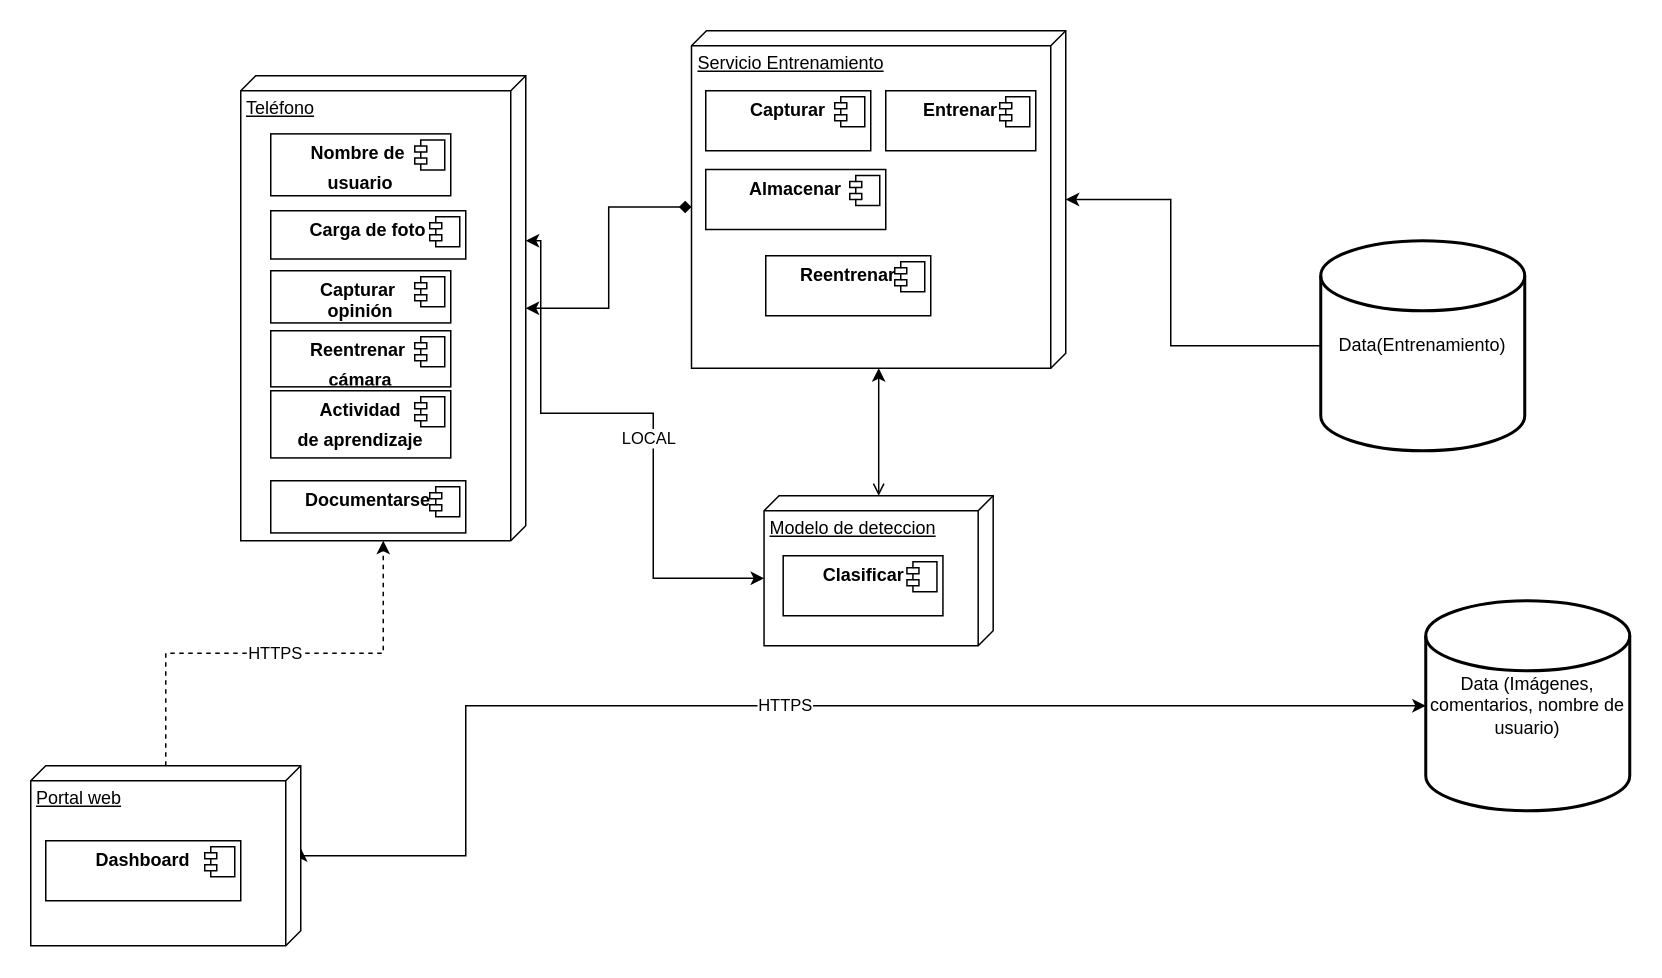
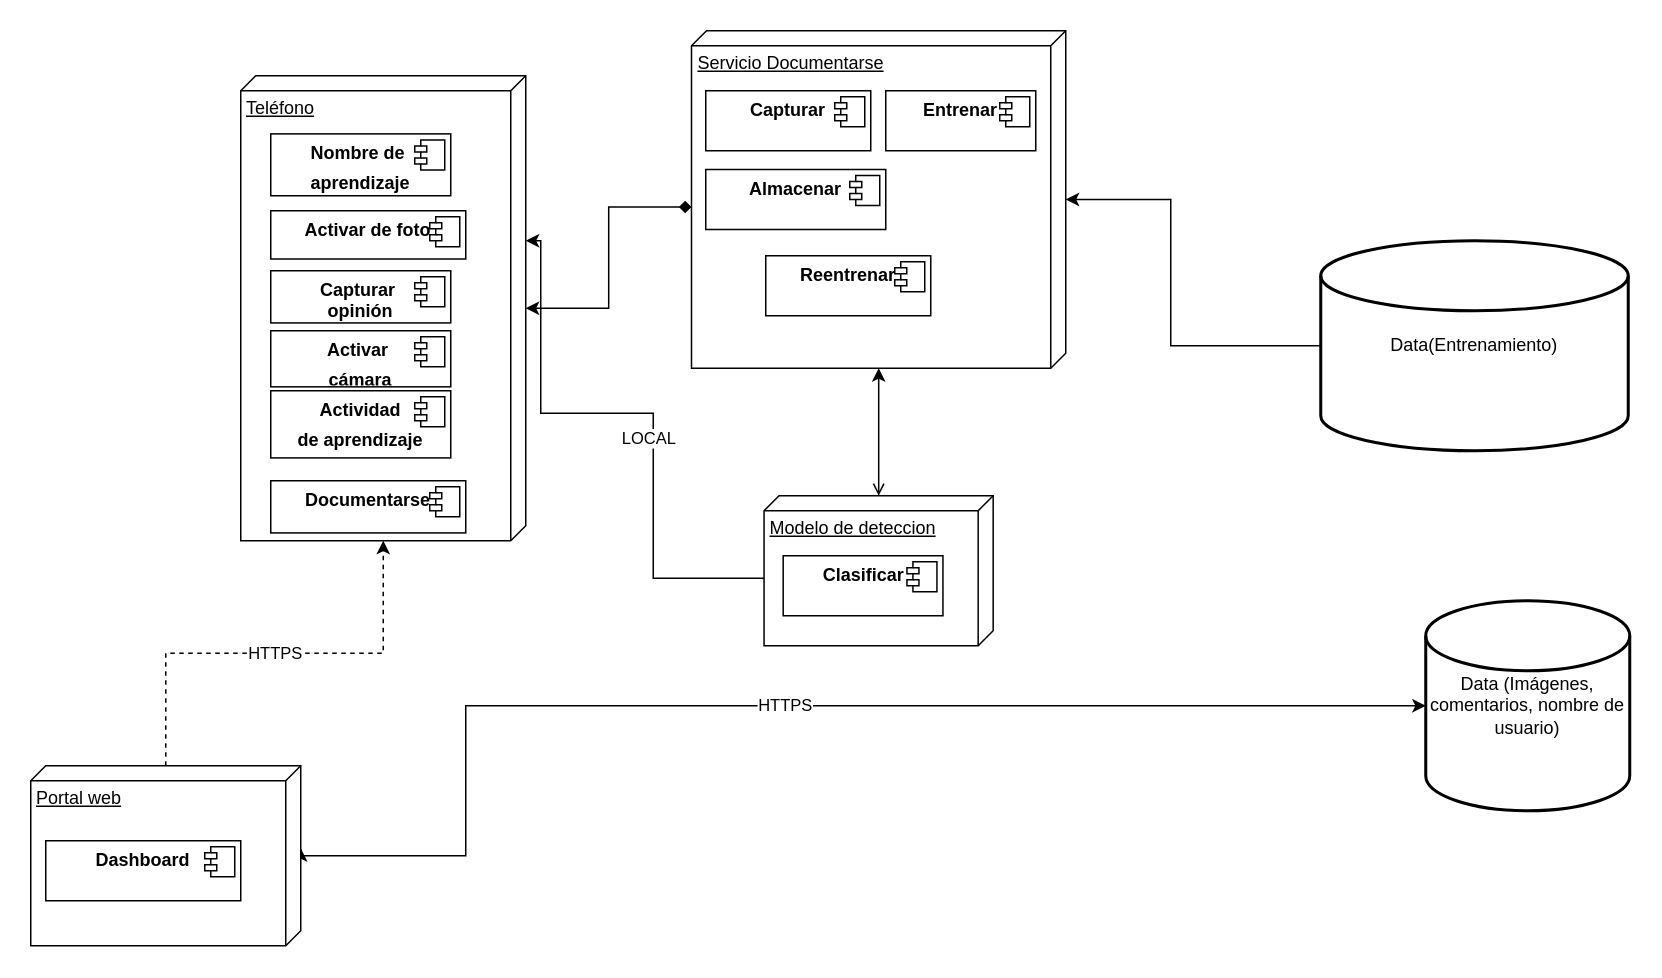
(800, 64) -> (797, 64)
(314, 134) -> (324, 134)
(332, 211) -> (339, 211)
(321, 331) -> (304, 331)
(1423, 346) -> (1475, 346)
(753, 578) -> (757, 578)
